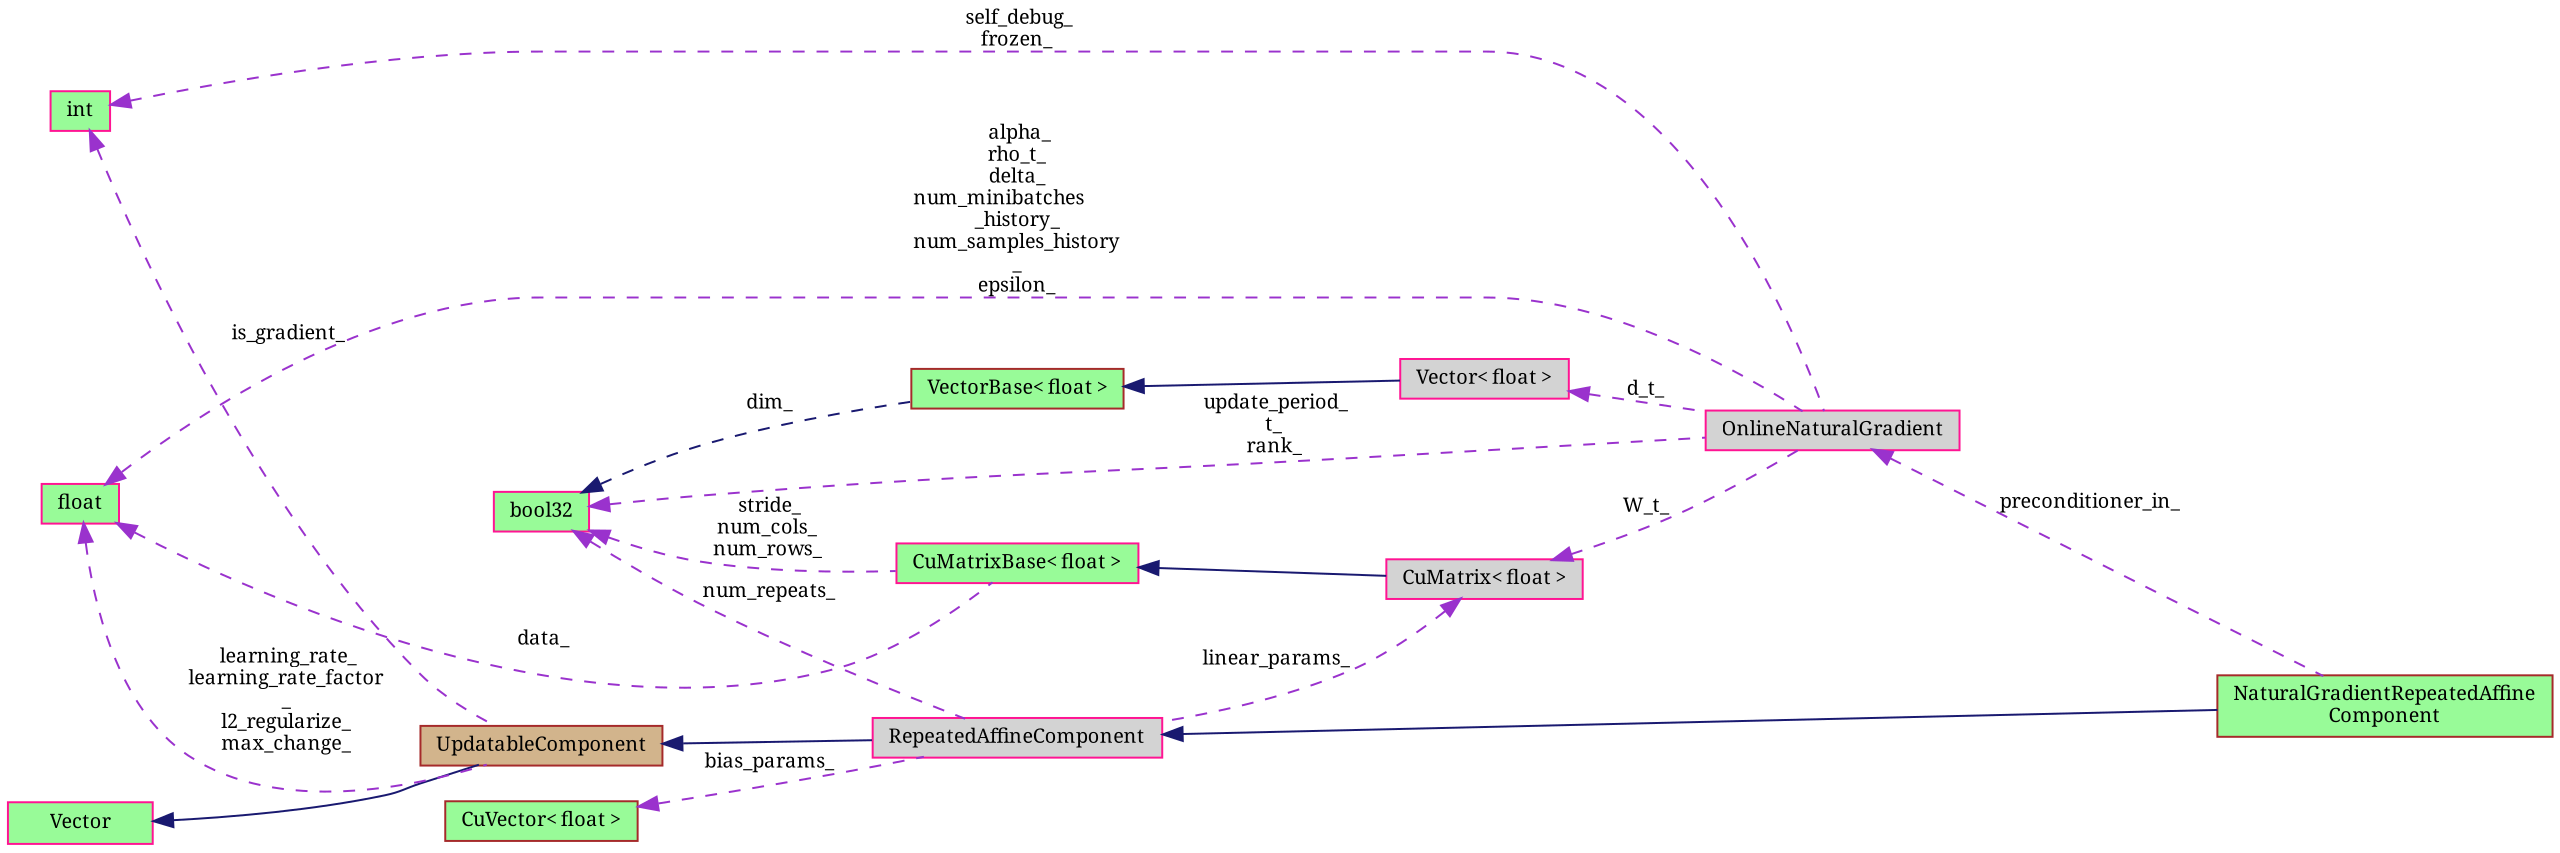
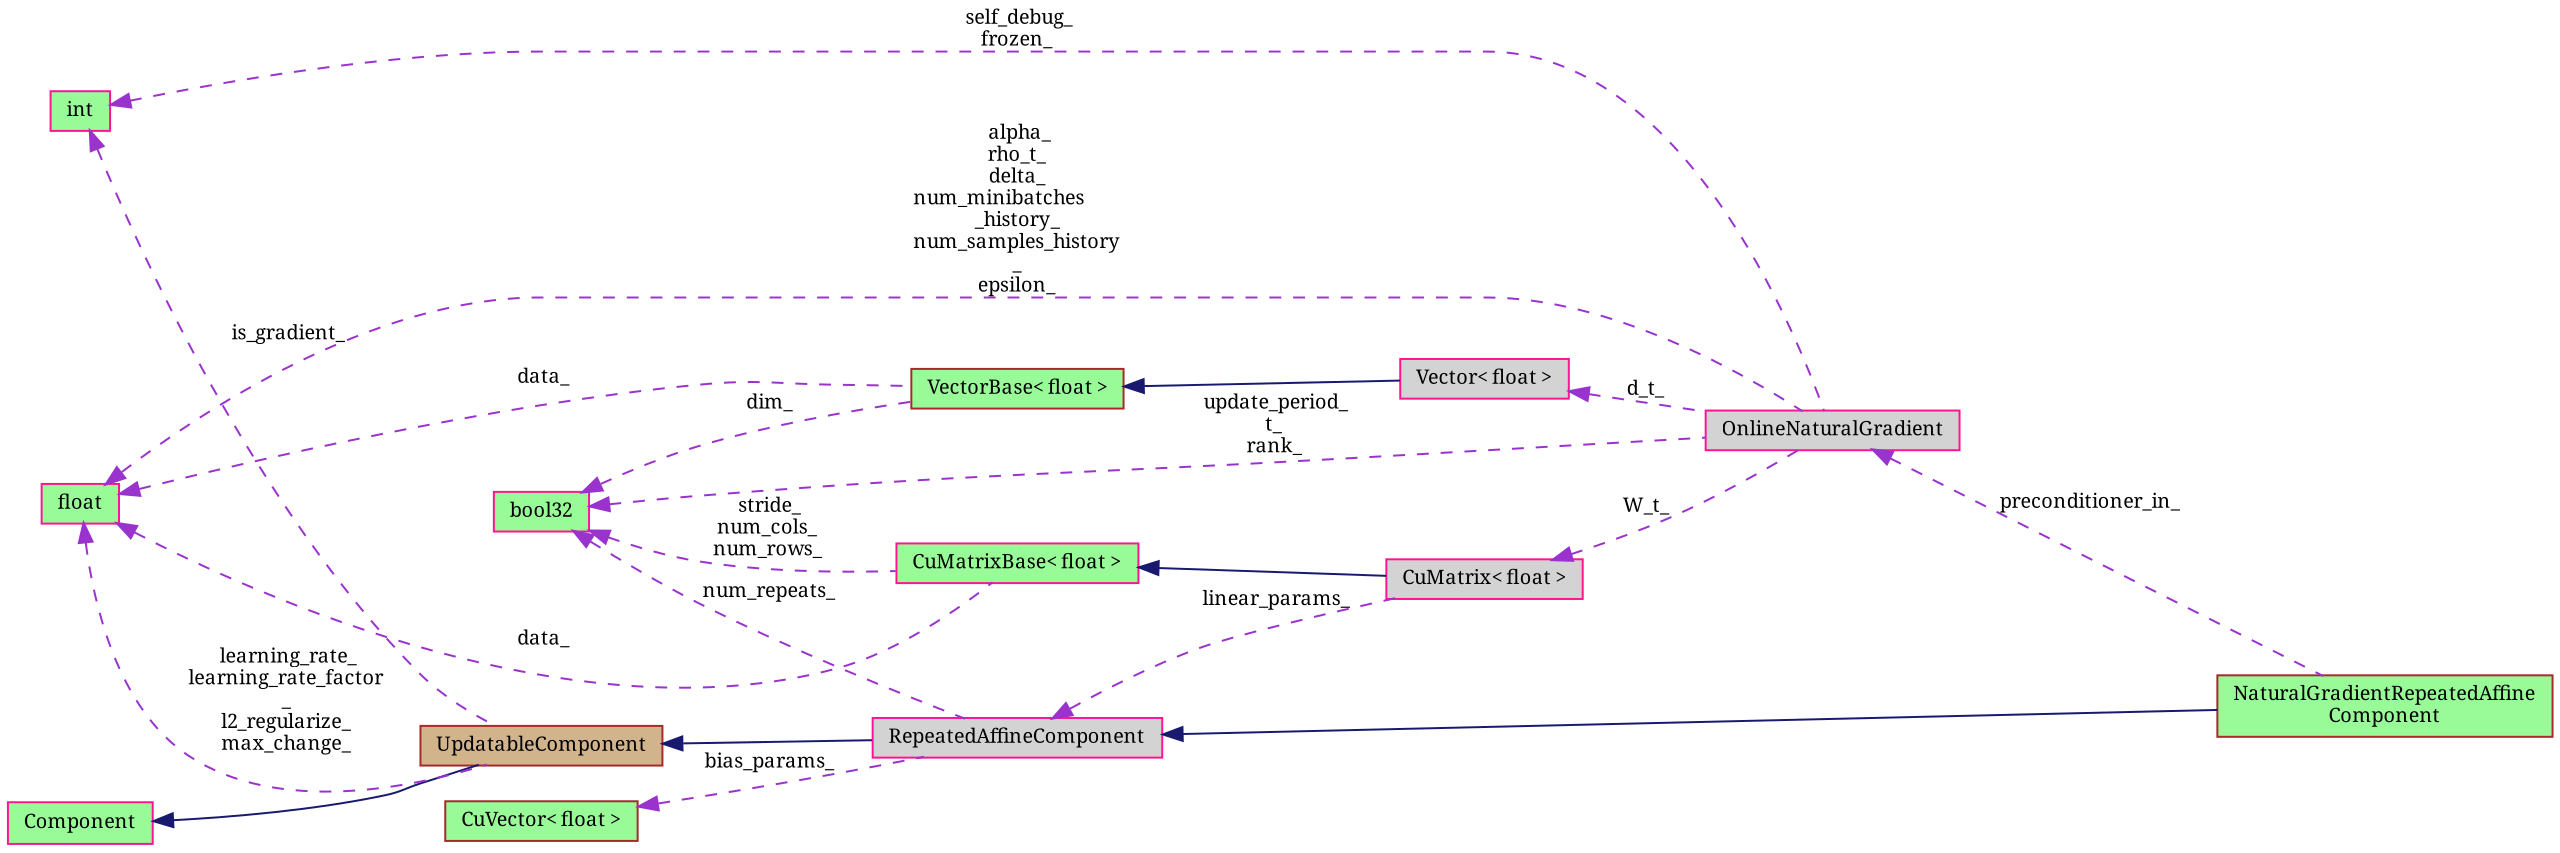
none -> (522, 408)
(753, 432) -> (753, 432)
(1312, 685) -> (1228, 639)
(80, 823) -> (80, 823)
